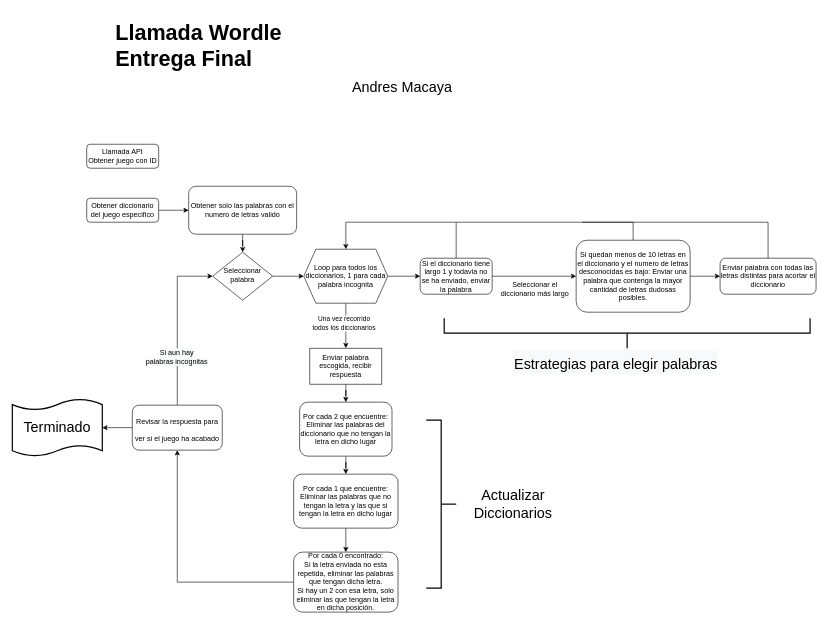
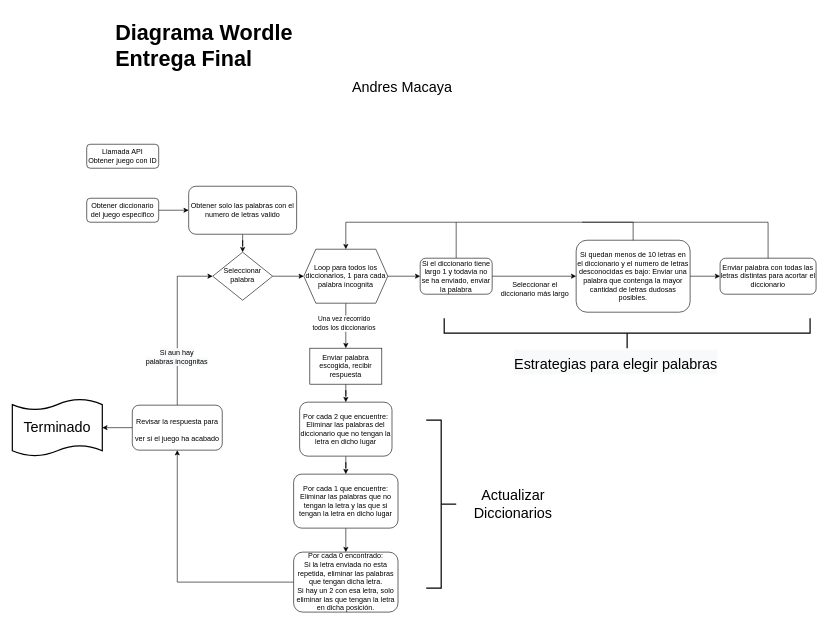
(165, 45) -> (167, 45)
